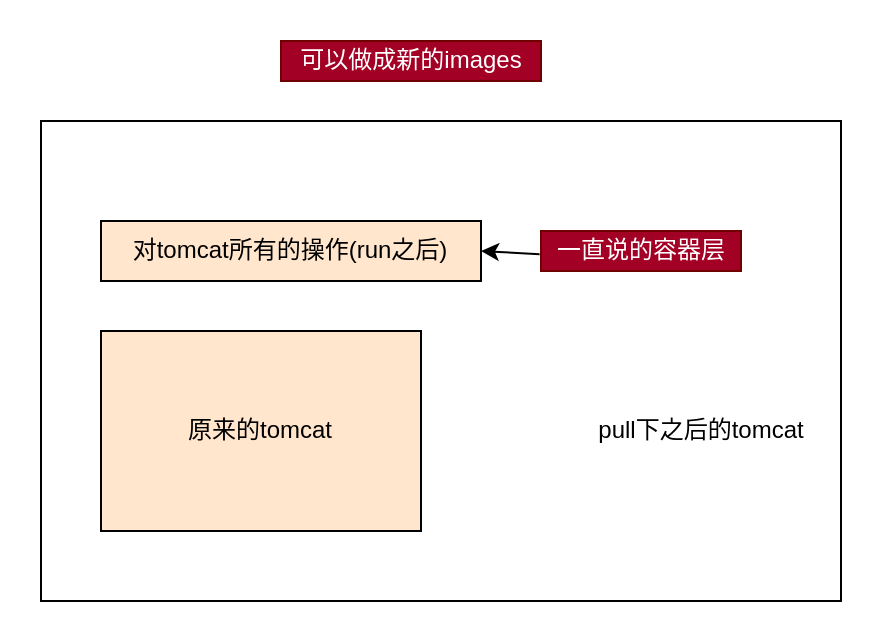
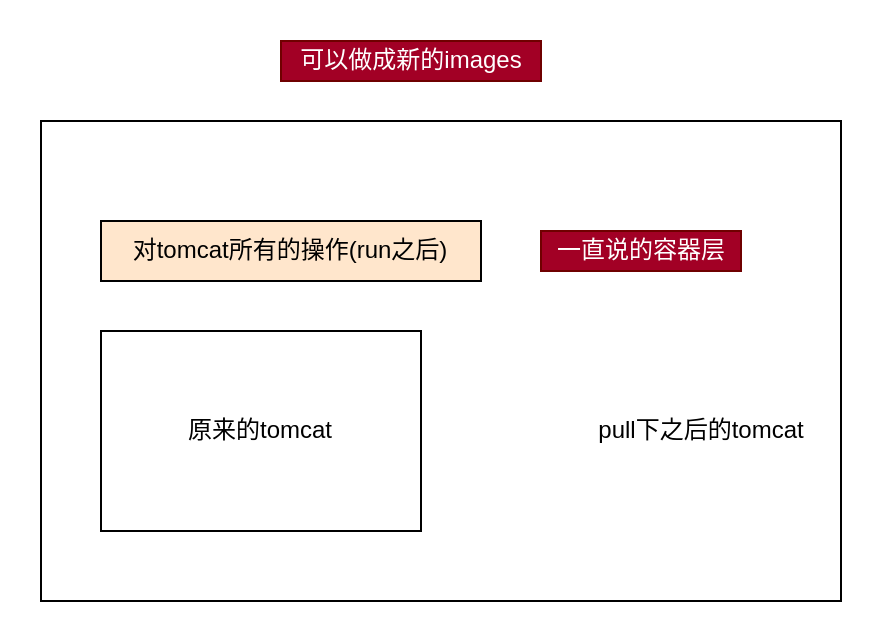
(517, 253) -> none
(261, 431) -> (261, 431)
